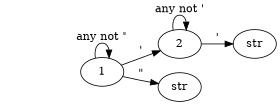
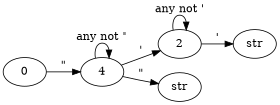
none -> (25, 72)
(102, 72) -> (102, 72)
